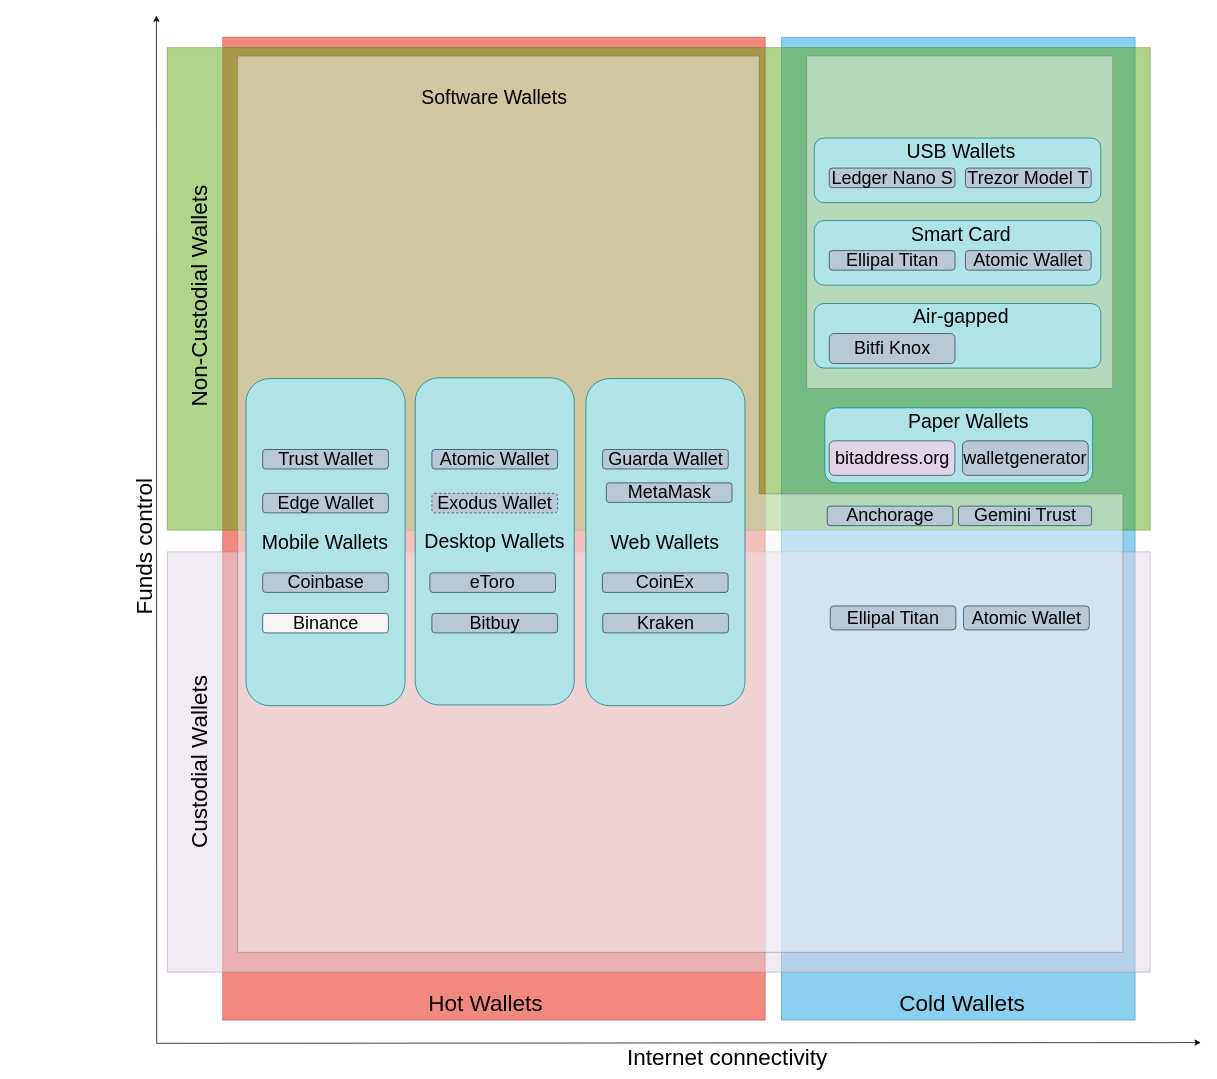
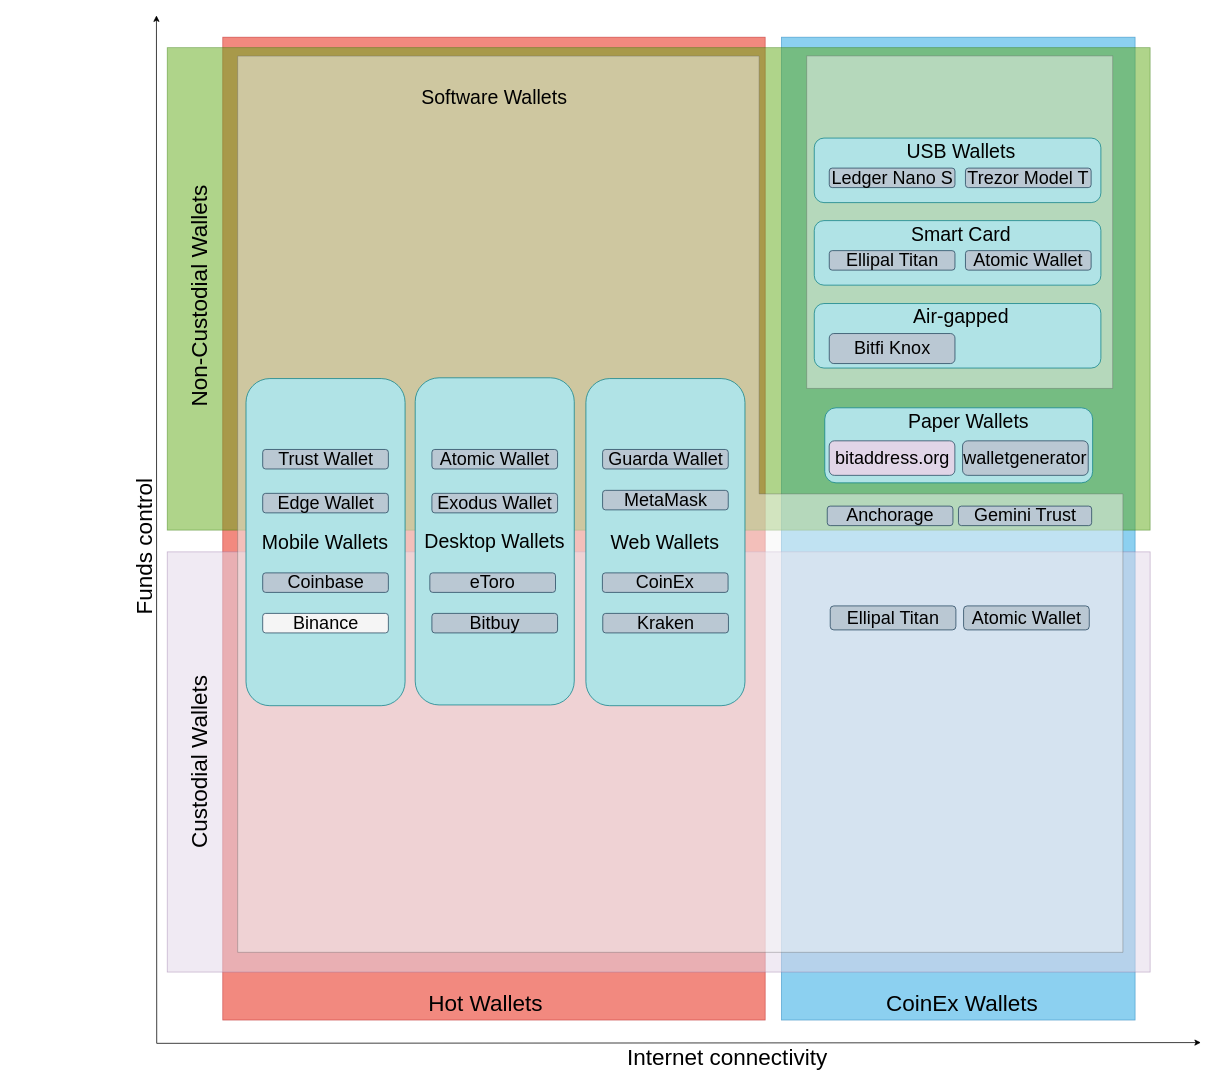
(669, 492) -> (665, 500)
(495, 503) -> (495, 503)
(962, 1002) -> (962, 1002)
